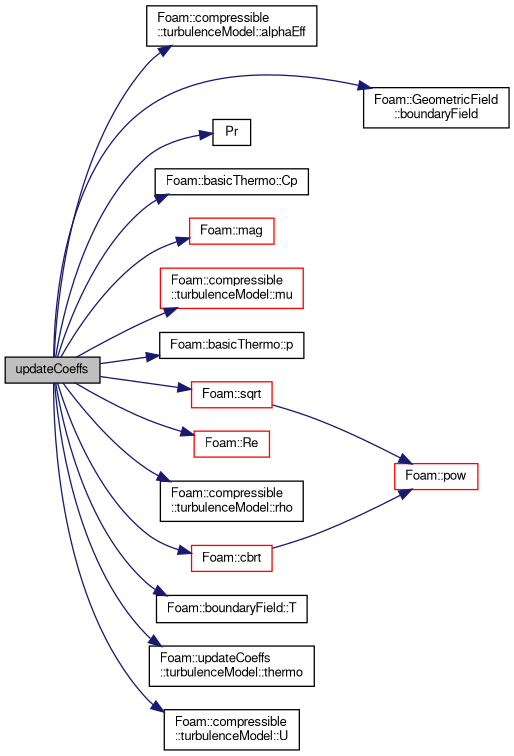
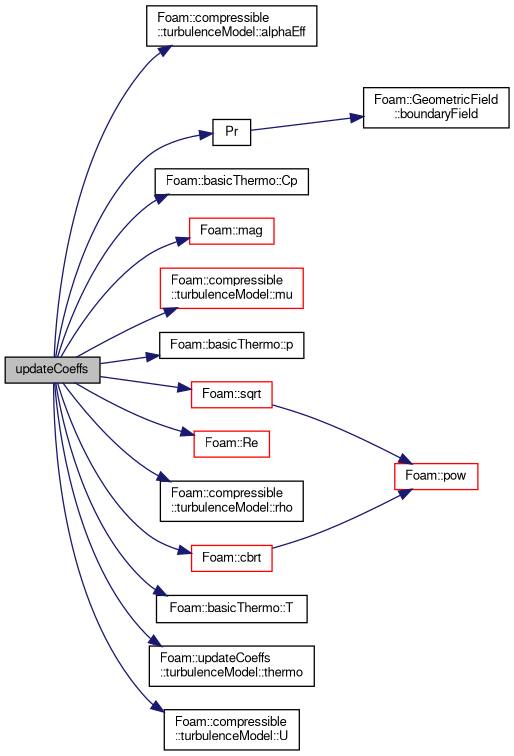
(126, 127) -> (301, 124)
(232, 609) -> (232, 609)
